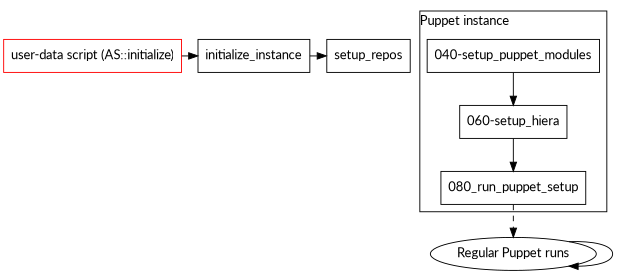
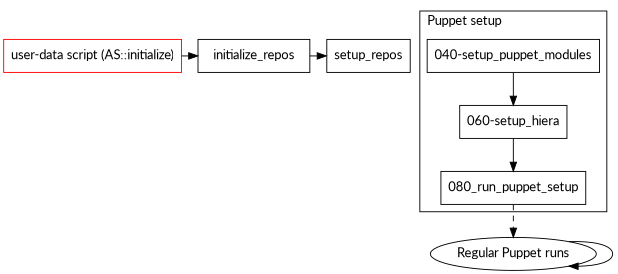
(465, 22) -> (465, 22)
(254, 56) -> (254, 56)
